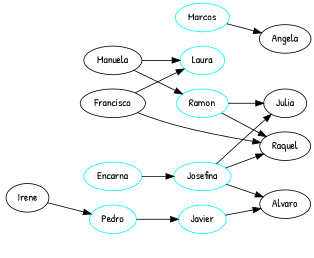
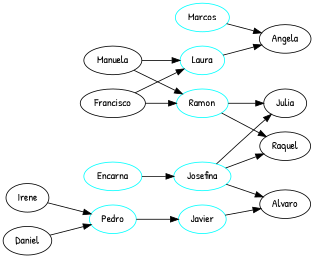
none -> (238, 51)
(194, 130) -> (157, 103)
none -> (27, 241)
